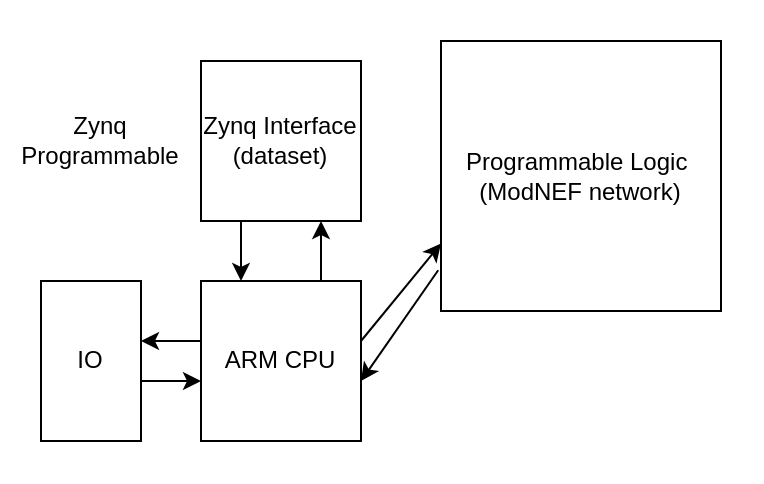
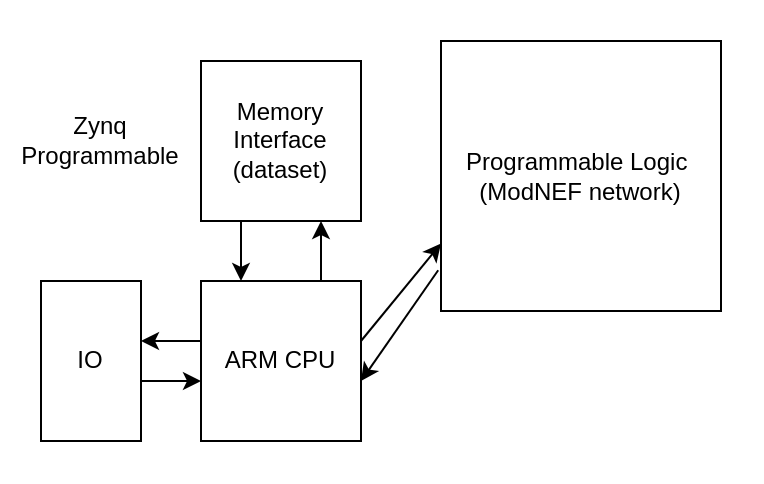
(281, 141) -> (281, 141)
